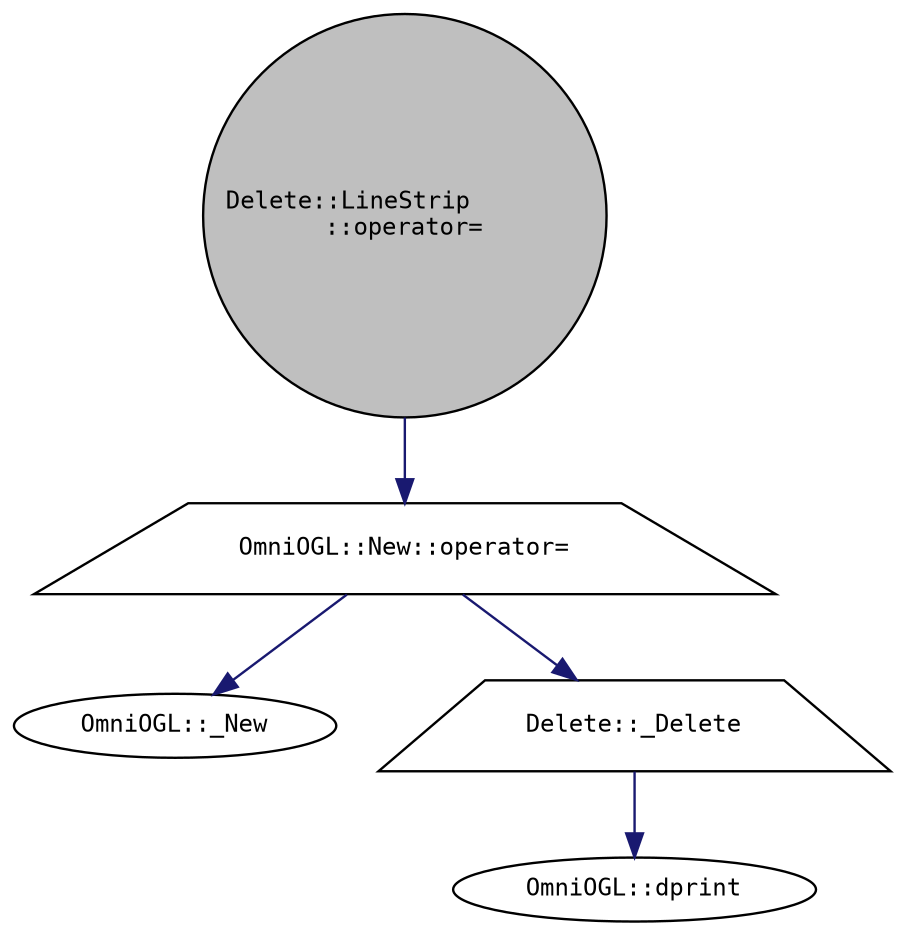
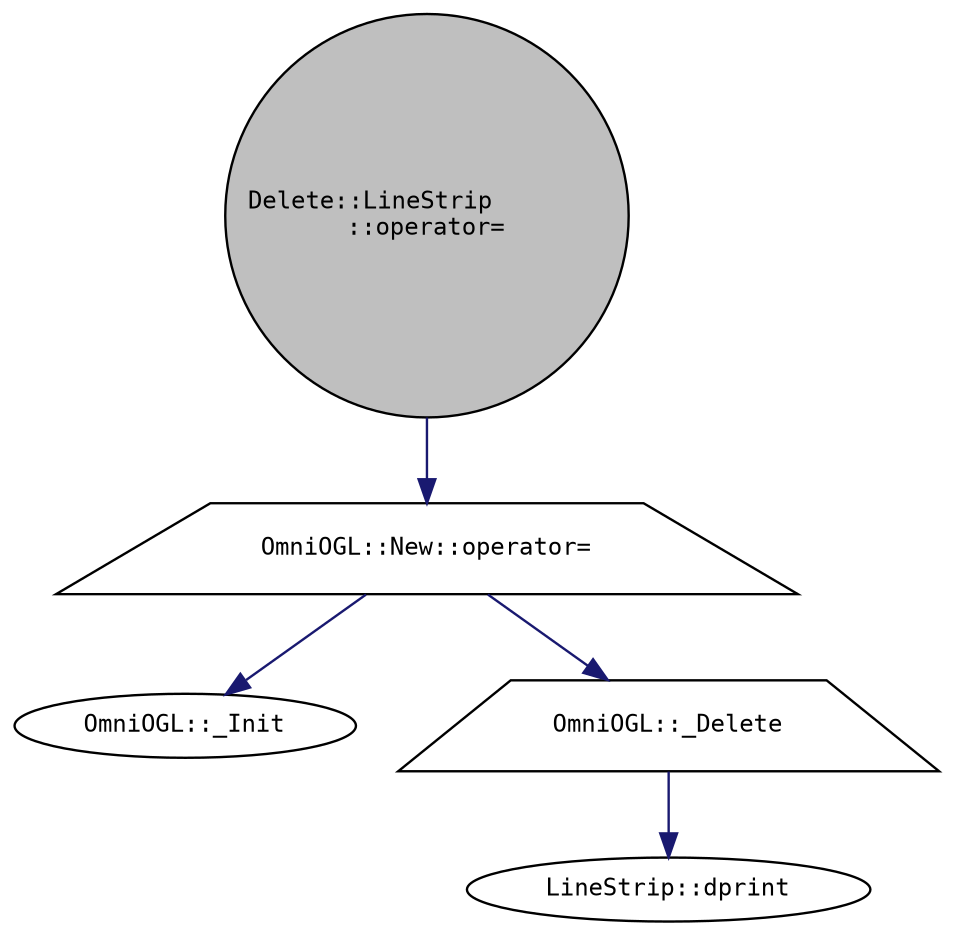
(175, 726) -> (185, 726)
(635, 726) -> (669, 726)
(635, 890) -> (669, 890)
